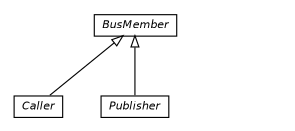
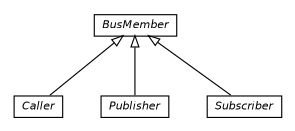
none -> (244, 106)
